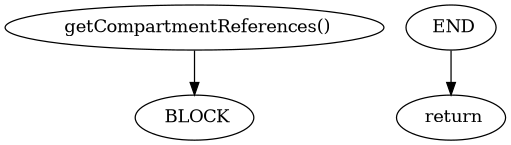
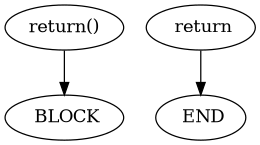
(195, 28) -> (64, 28)
(451, 66) -> (201, 66)
